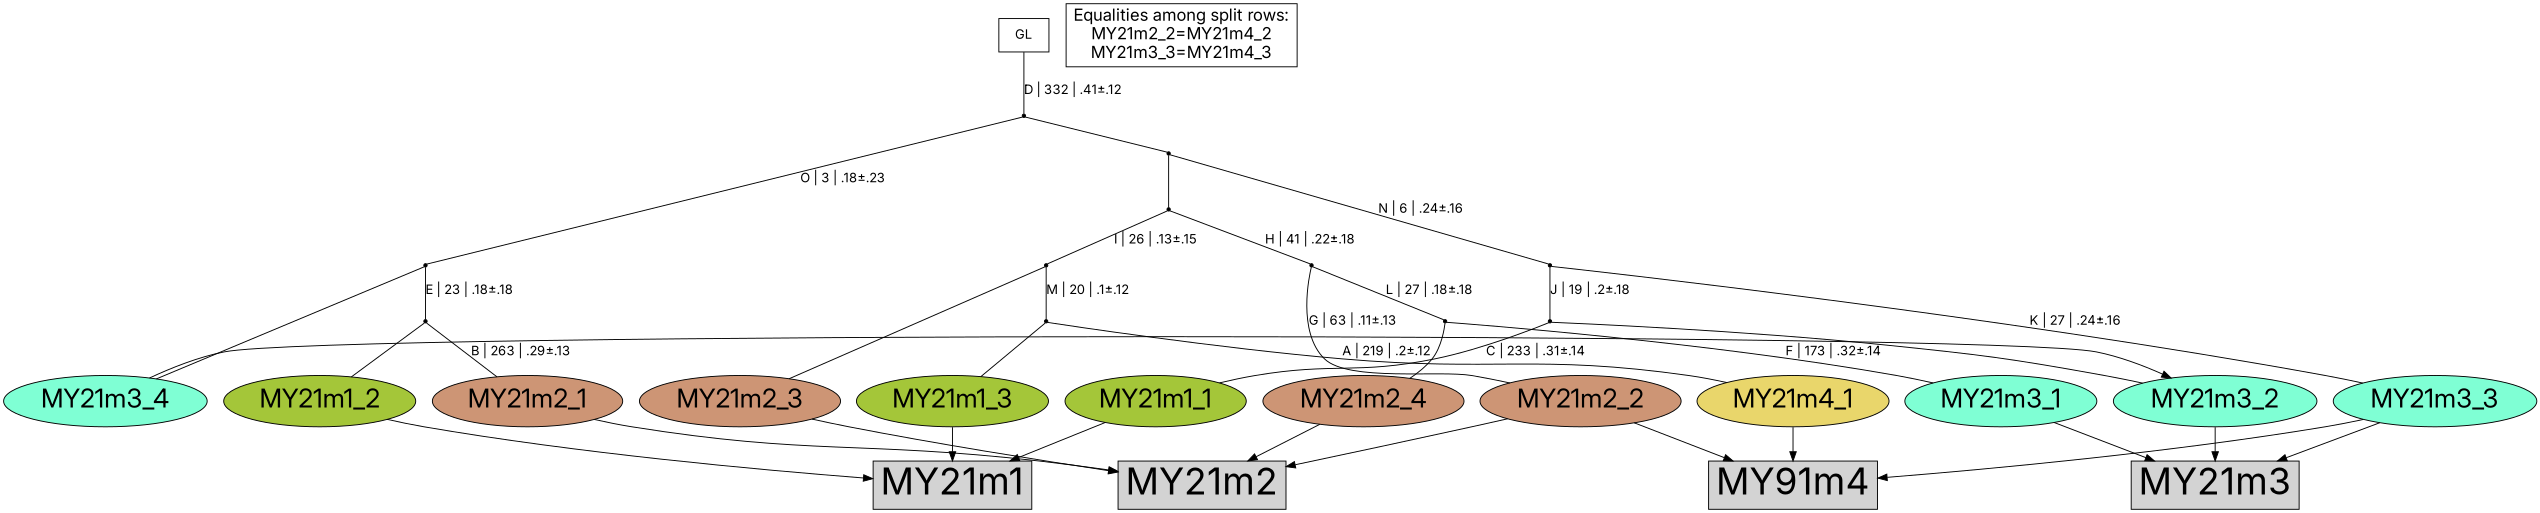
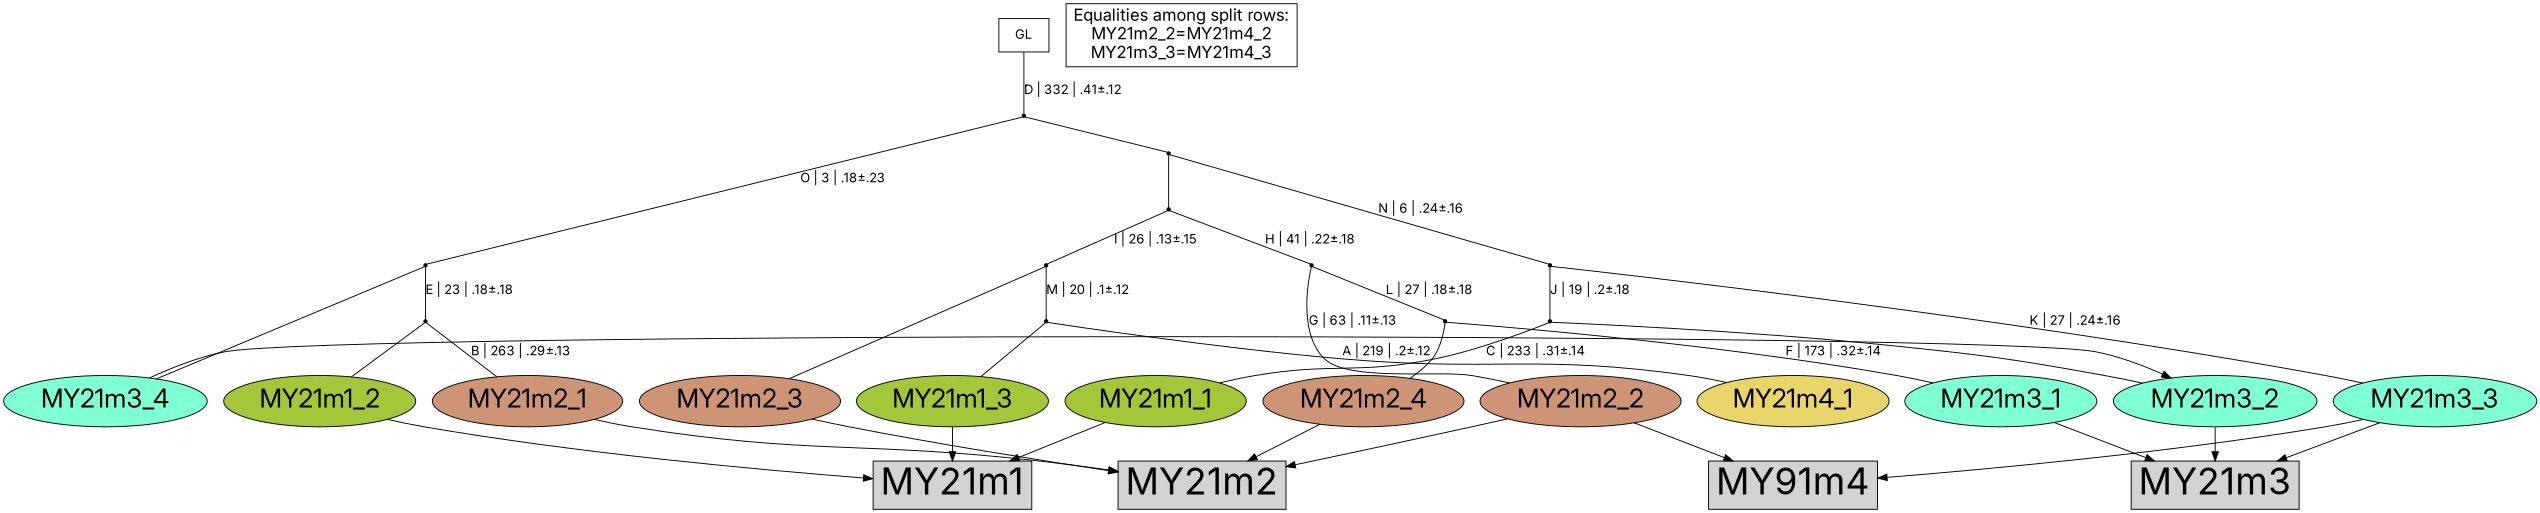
(1793, 439) -> none
